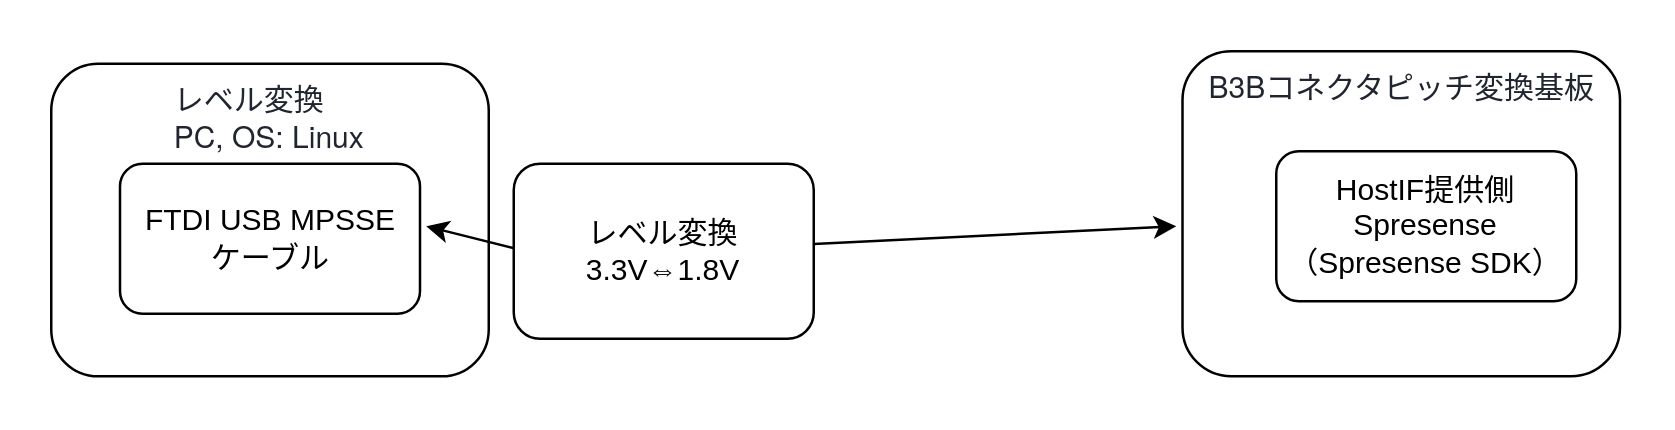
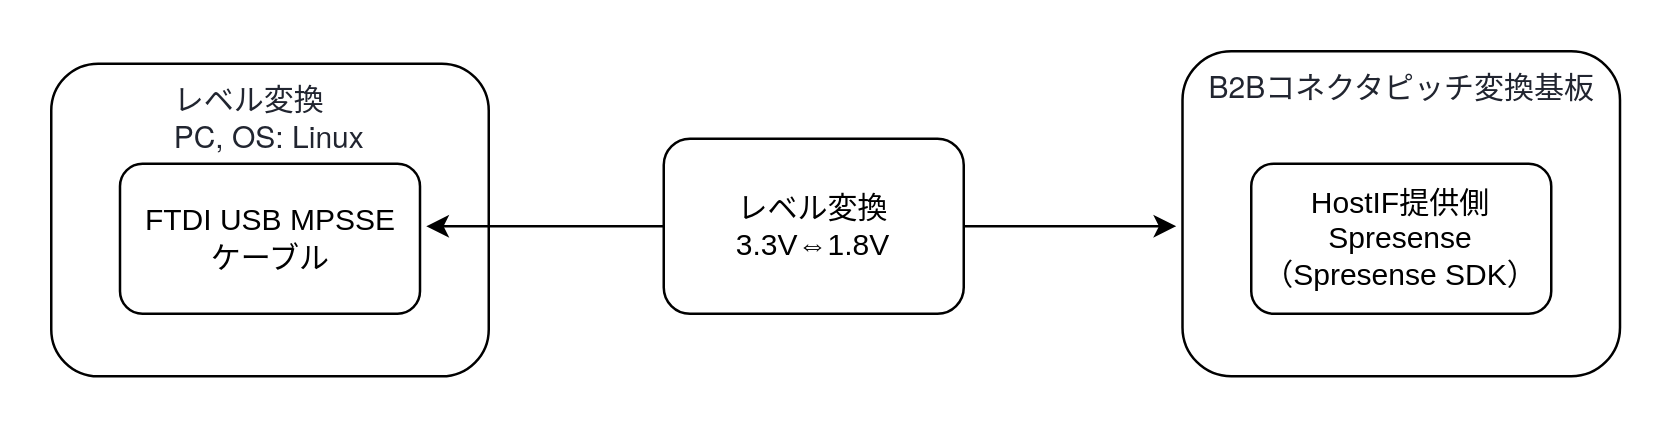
(1403, 87) -> (1403, 87)
(1426, 226) -> (1401, 239)
(664, 251) -> (814, 226)
